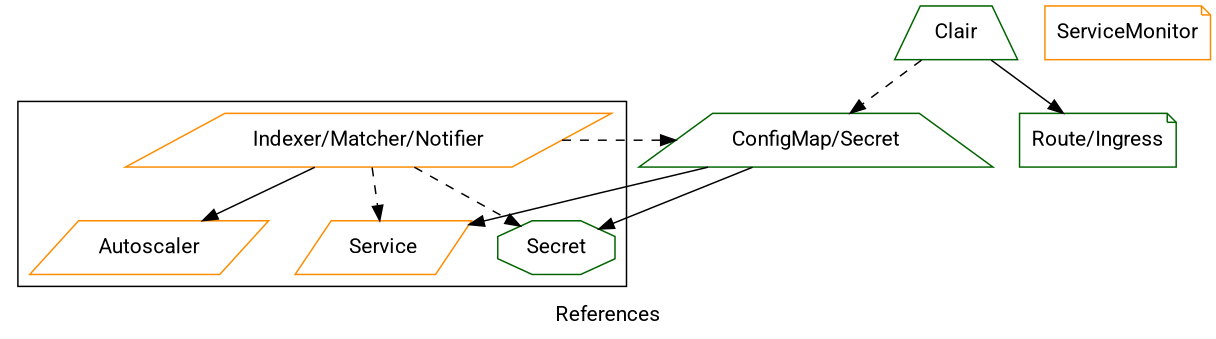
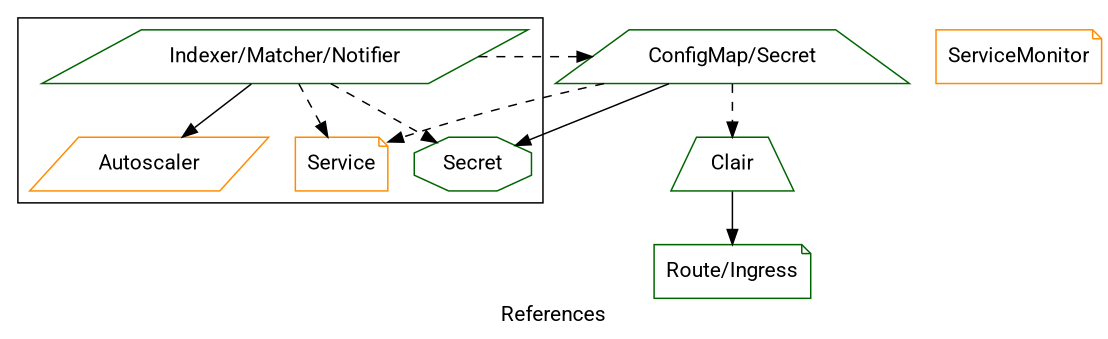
(892, 82) -> (732, 103)
(368, 140) -> (285, 57)
(596, 194) -> (503, 108)
(383, 248) -> (342, 164)
